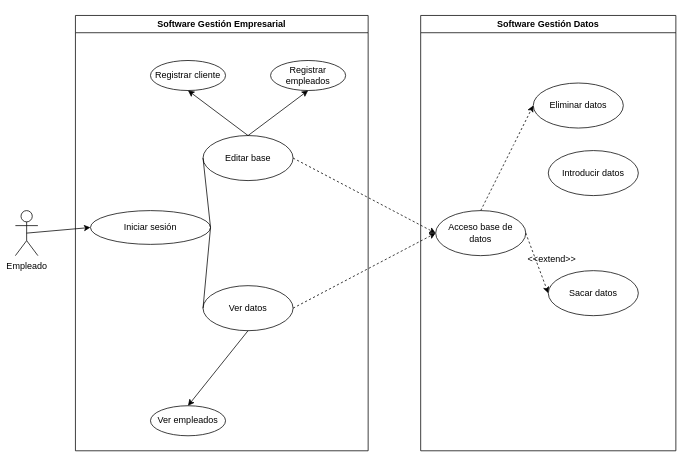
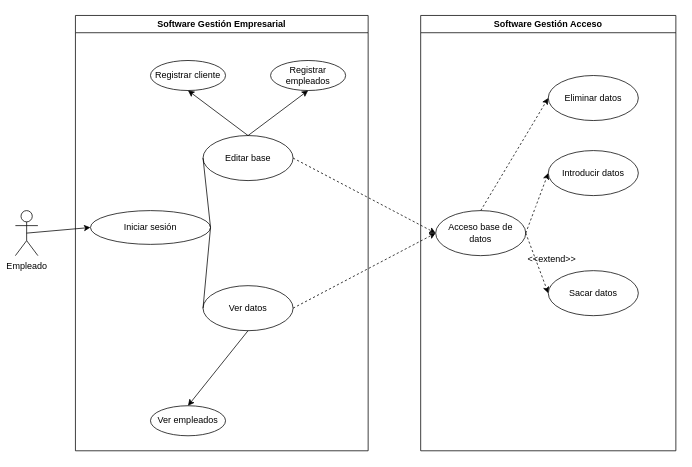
(548, 24) -> (548, 24)
(578, 105) -> (593, 98)
none -> (536, 204)
